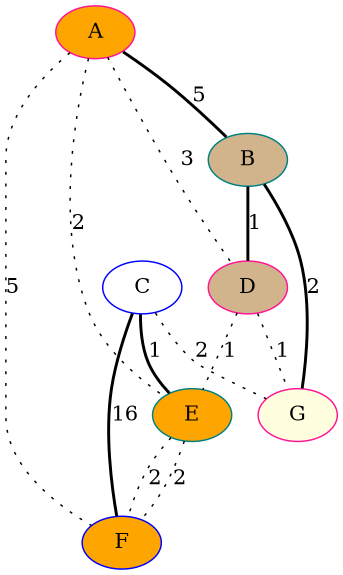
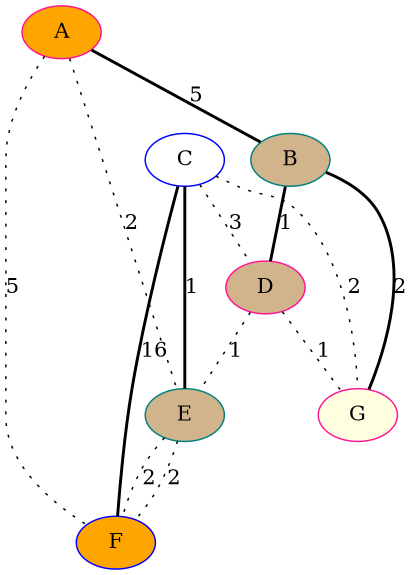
(166, 162) -> (225, 224)
(192, 415) -> (185, 415)
